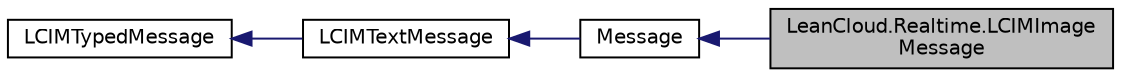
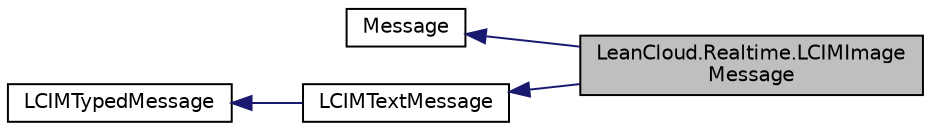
(555, 39) -> (555, 87)
